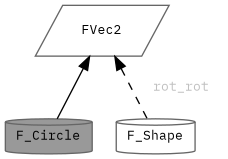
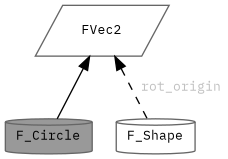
(178, 88) -> (178, 88)
